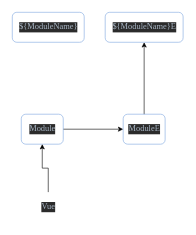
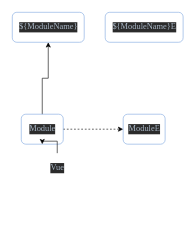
(144, 47) -> none
none -> (42, 78)
(90, 129) -> (90, 129)
(48, 207) -> (57, 168)
